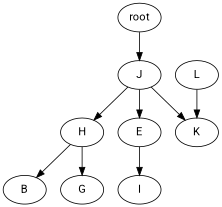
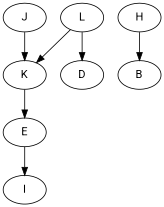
(140, 18) -> none
none -> (82, 75)
(140, 100) -> (25, 100)
(114, 101) -> none
(82, 190) -> none
